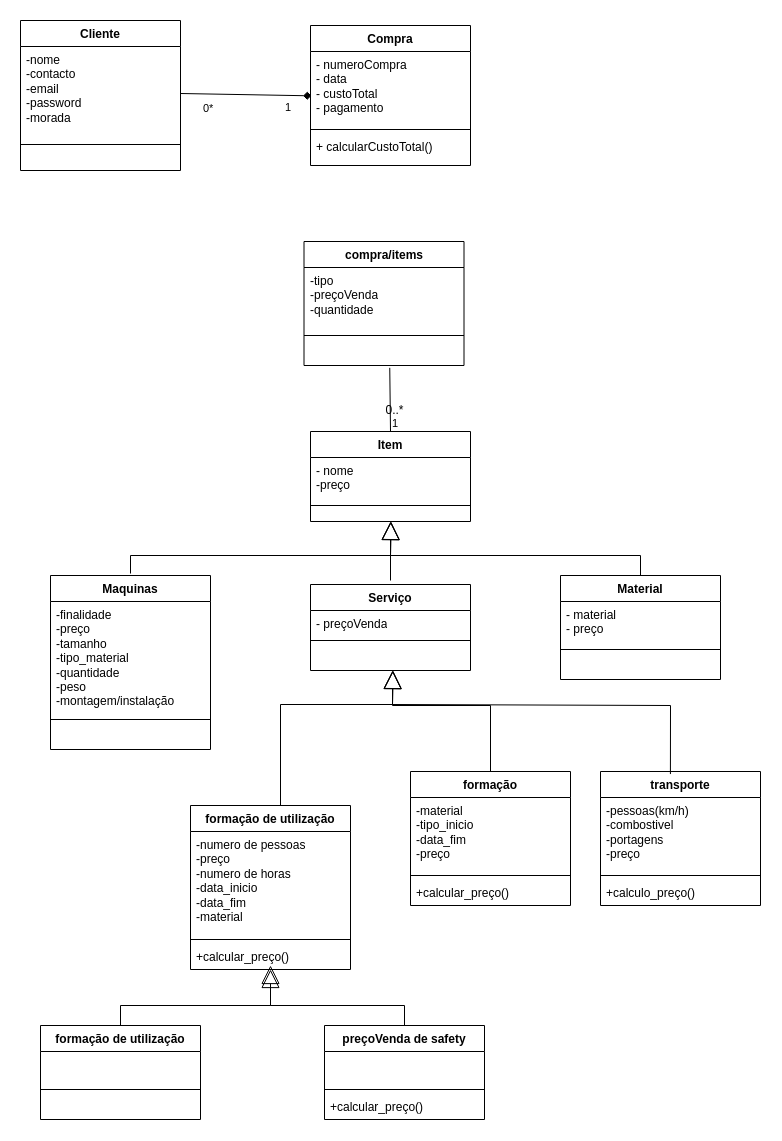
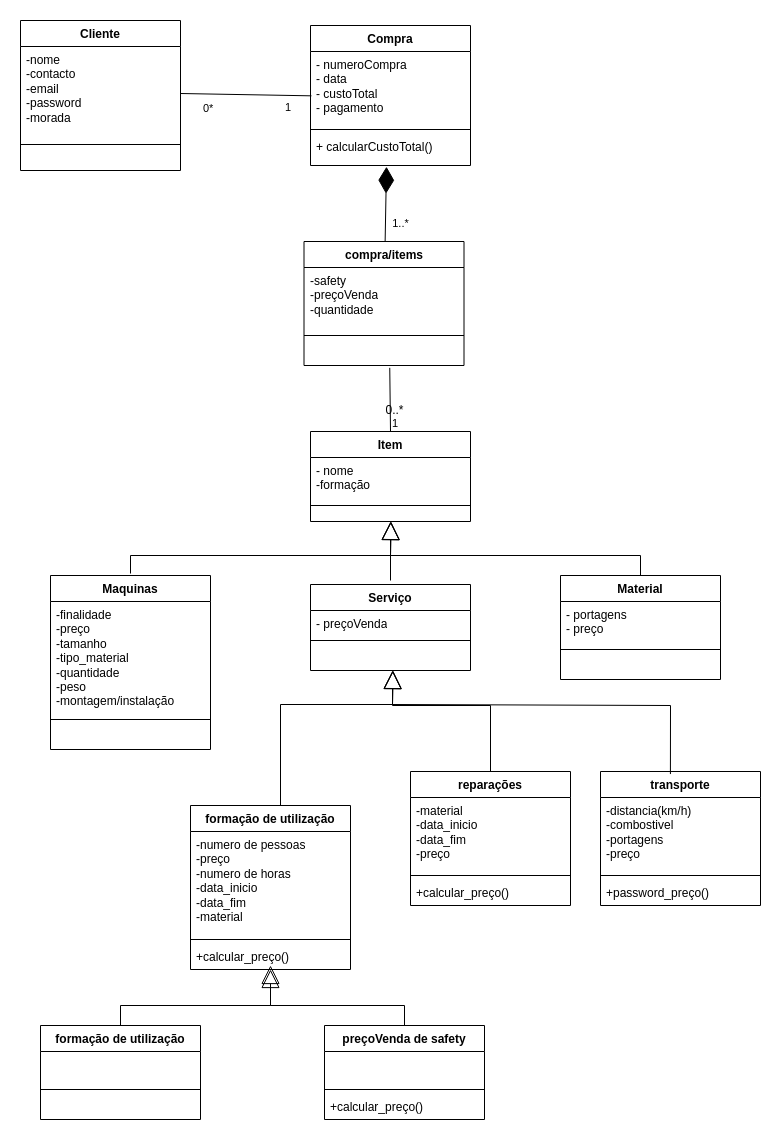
(303, 96) -> (305, 96)
none -> (386, 217)
(347, 296) -> (347, 296)
(337, 479) -> (347, 479)
(595, 623) -> (602, 623)
(491, 786) -> (491, 786)
(451, 833) -> (452, 833)
(654, 833) -> (657, 833)
(657, 894) -> (664, 894)
